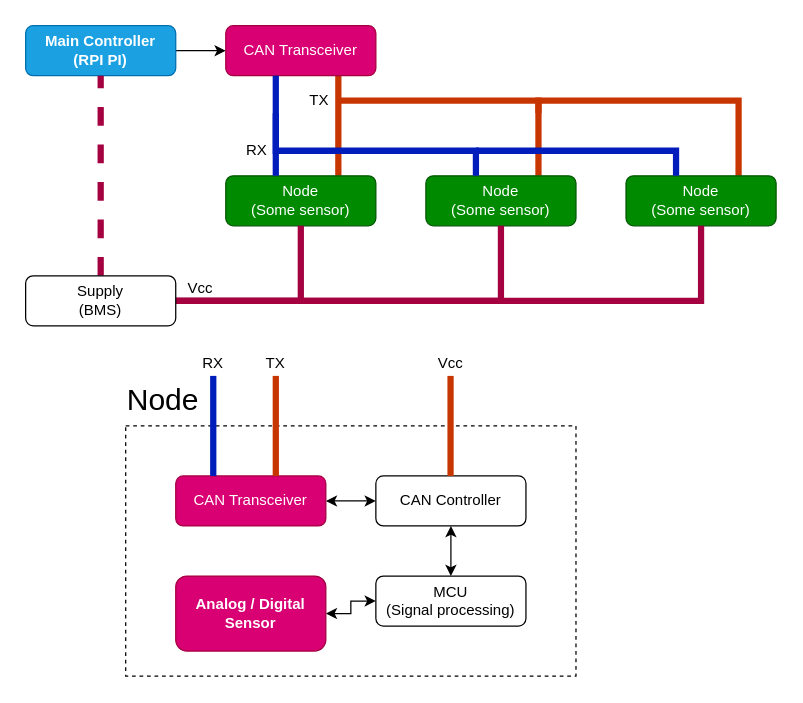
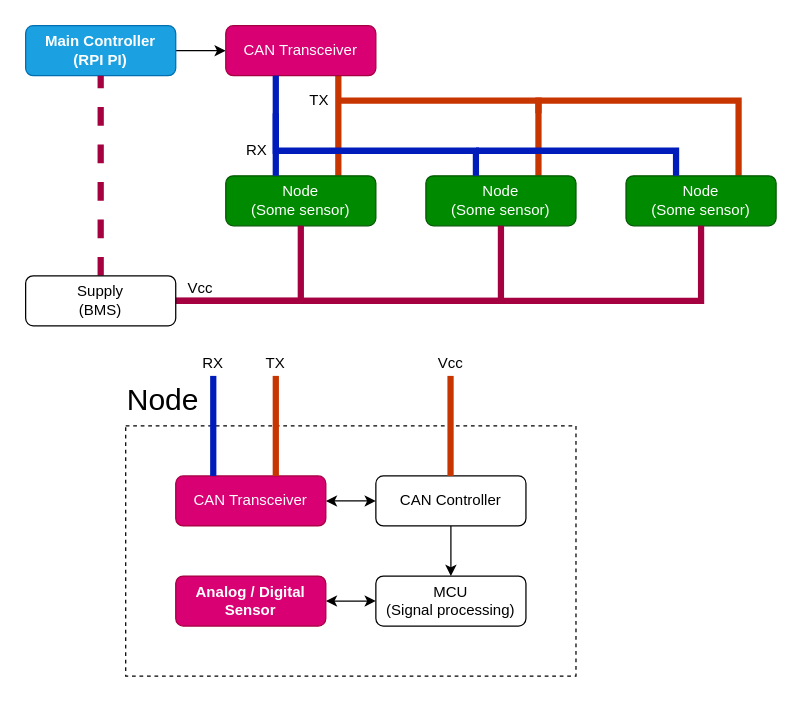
(451, 536) -> (451, 532)
(251, 613) -> (251, 601)
